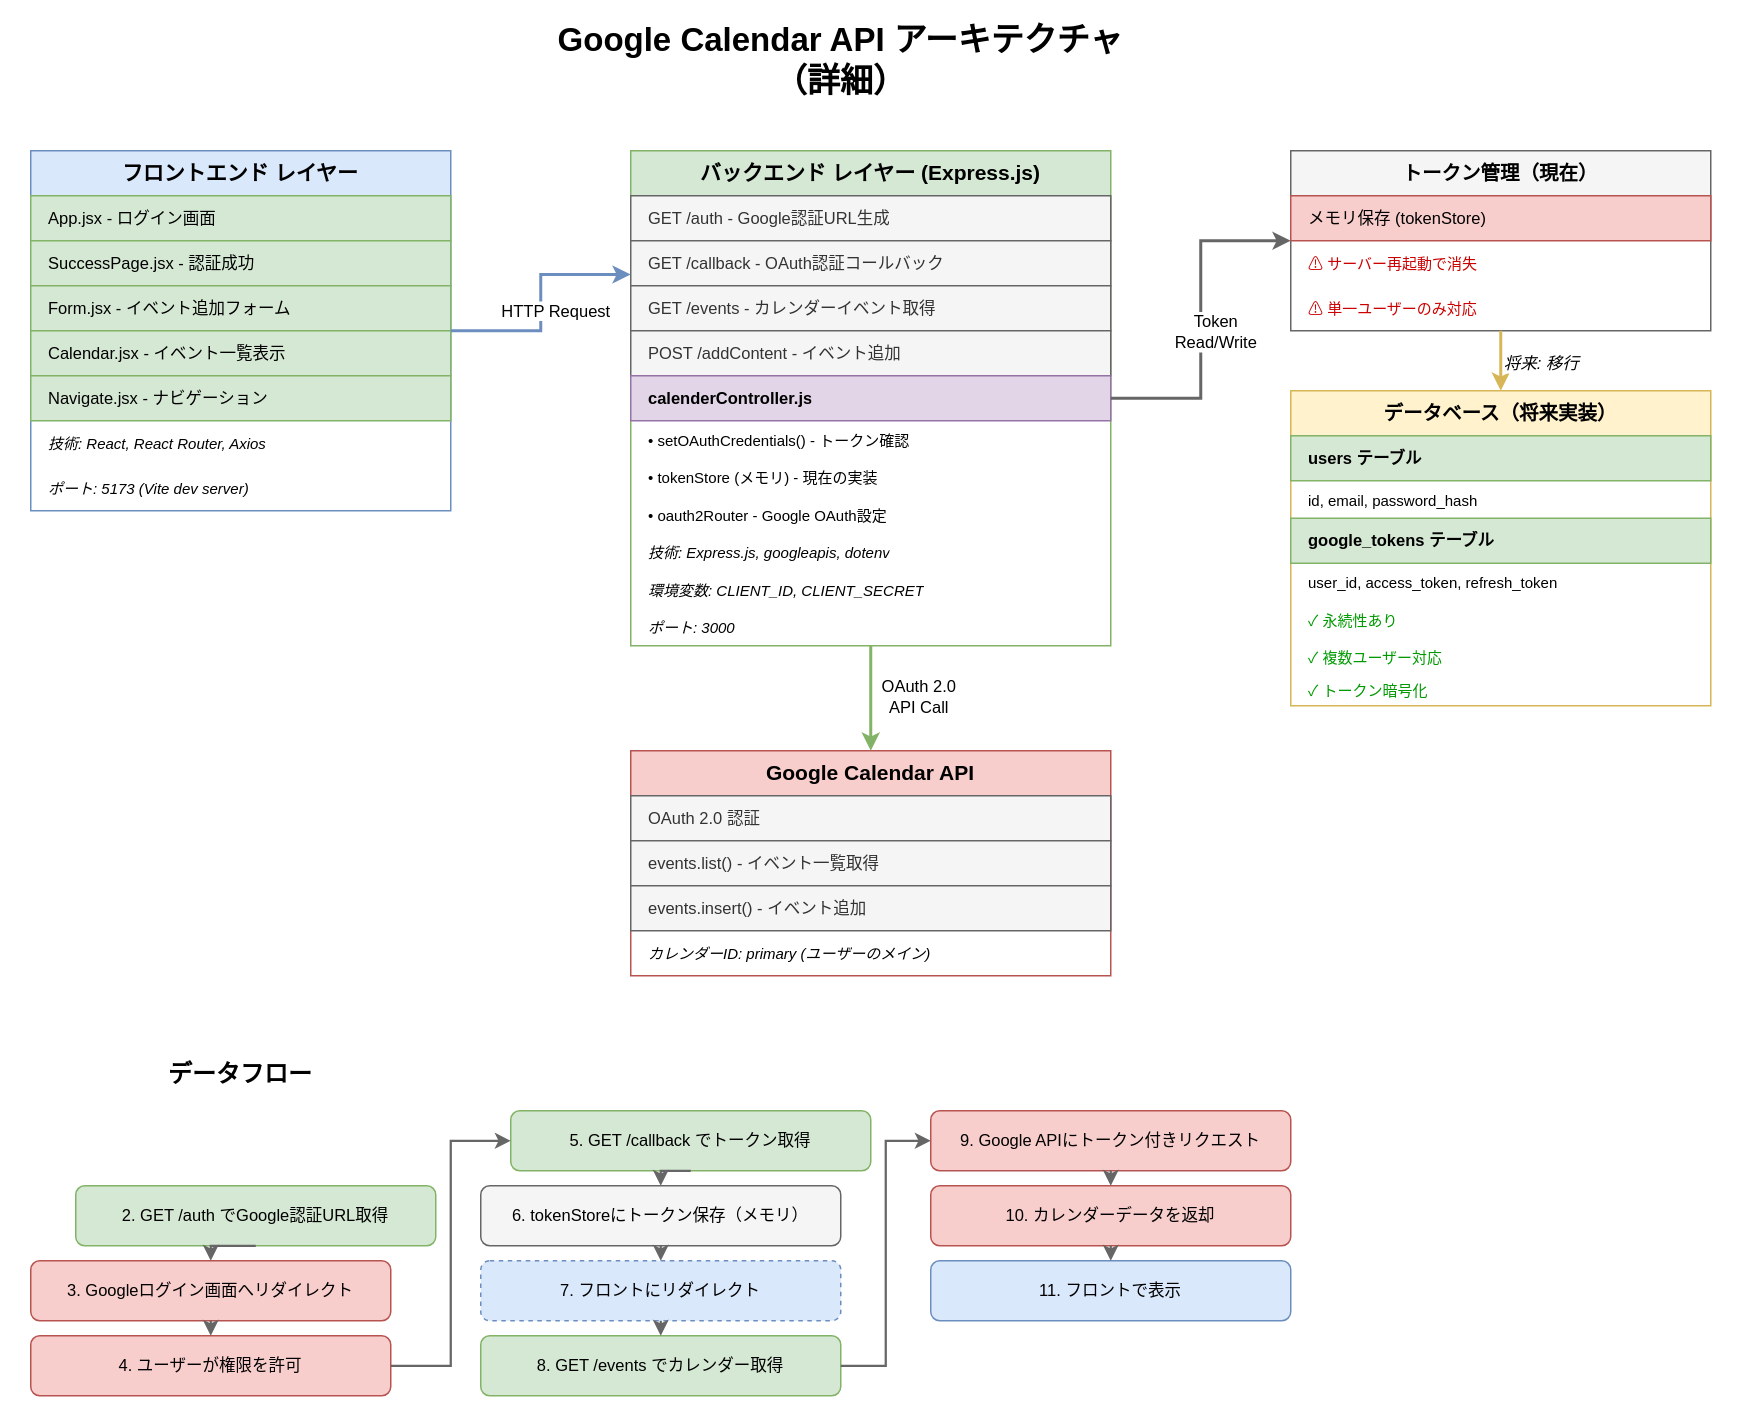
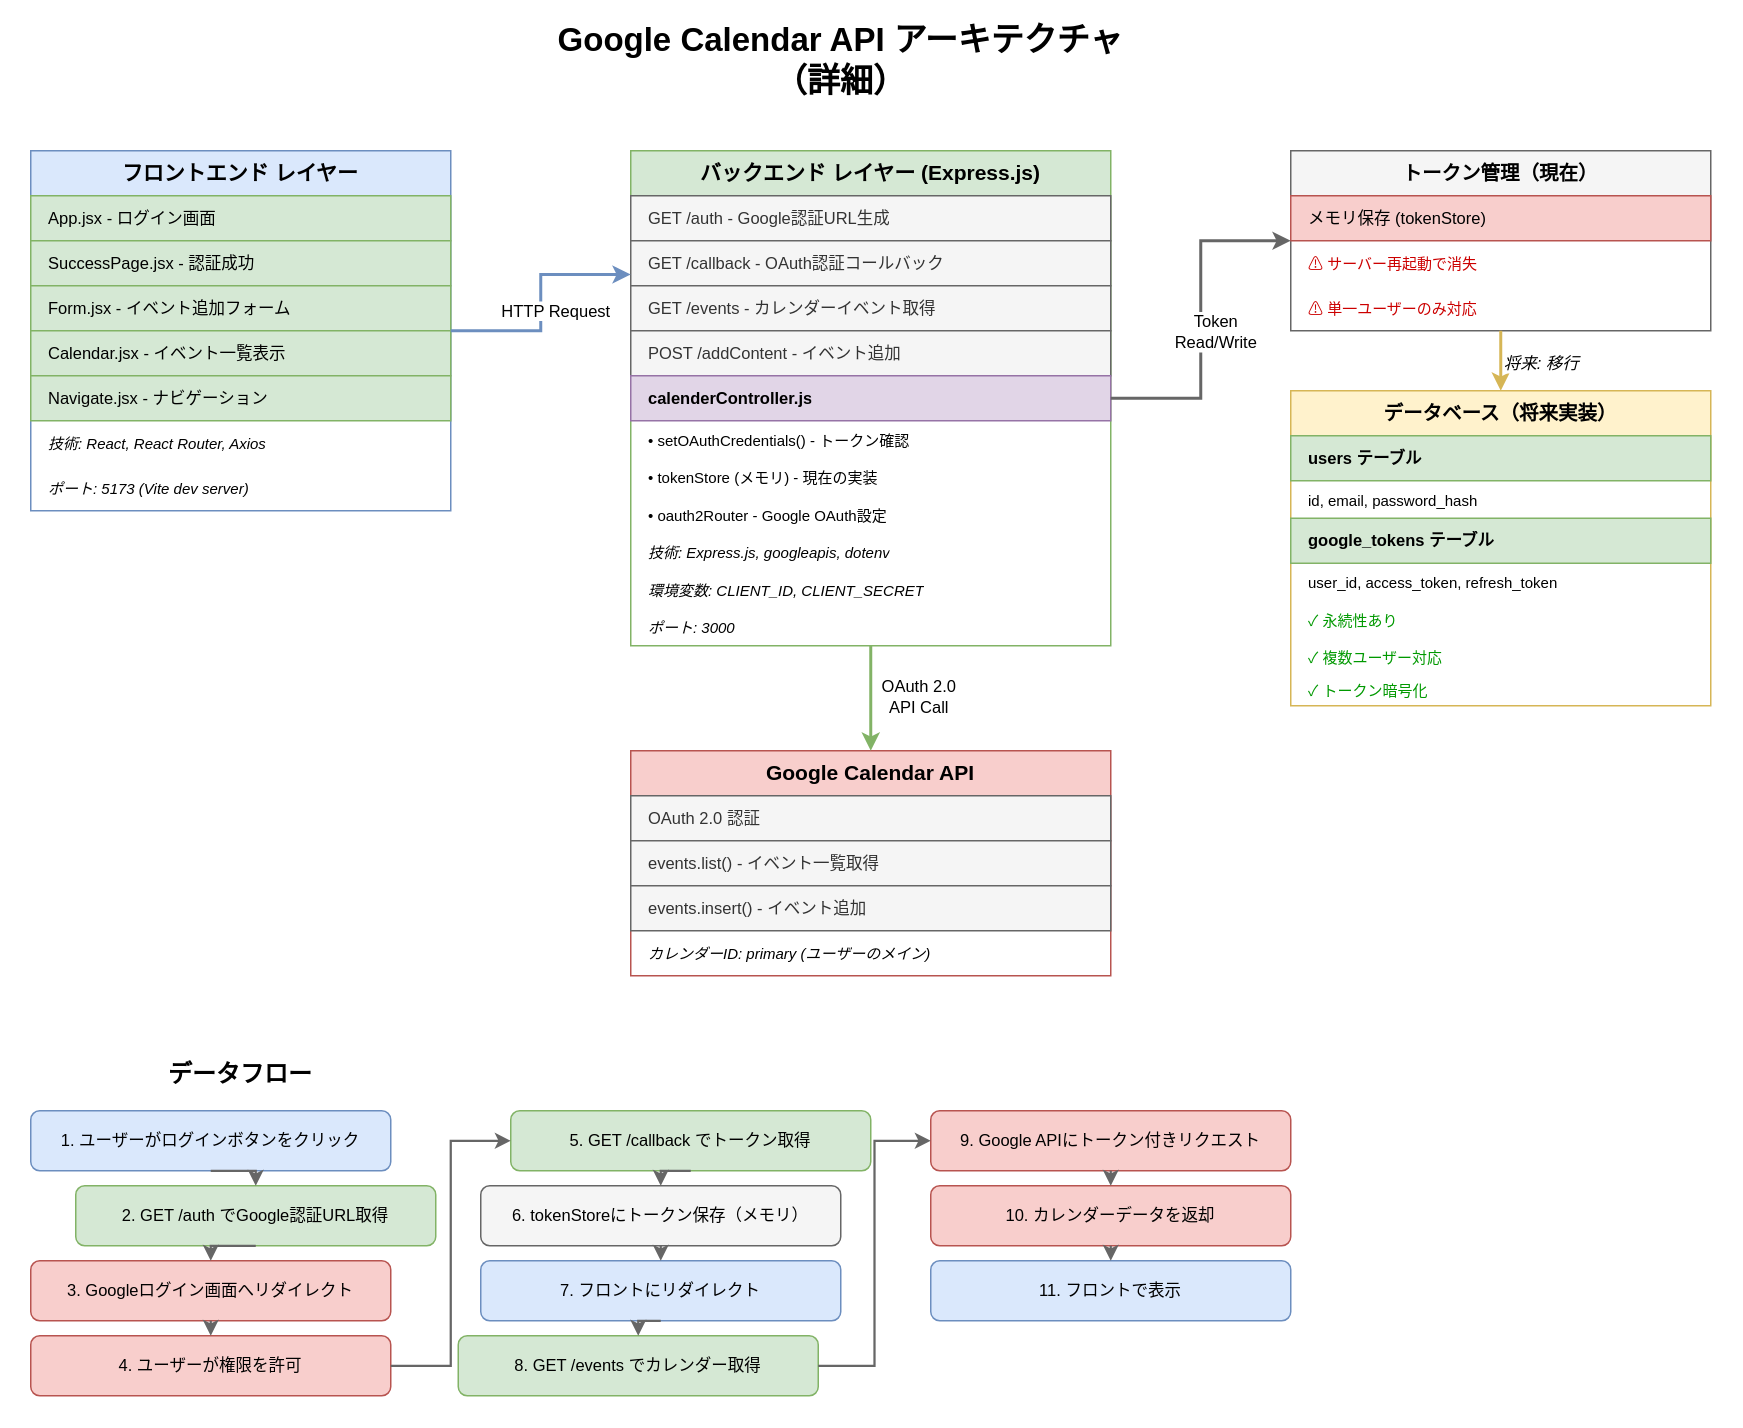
none -> (211, 1141)
none -> (235, 1171)
(661, 1291) -> (661, 1291)
(661, 1366) -> (638, 1366)
